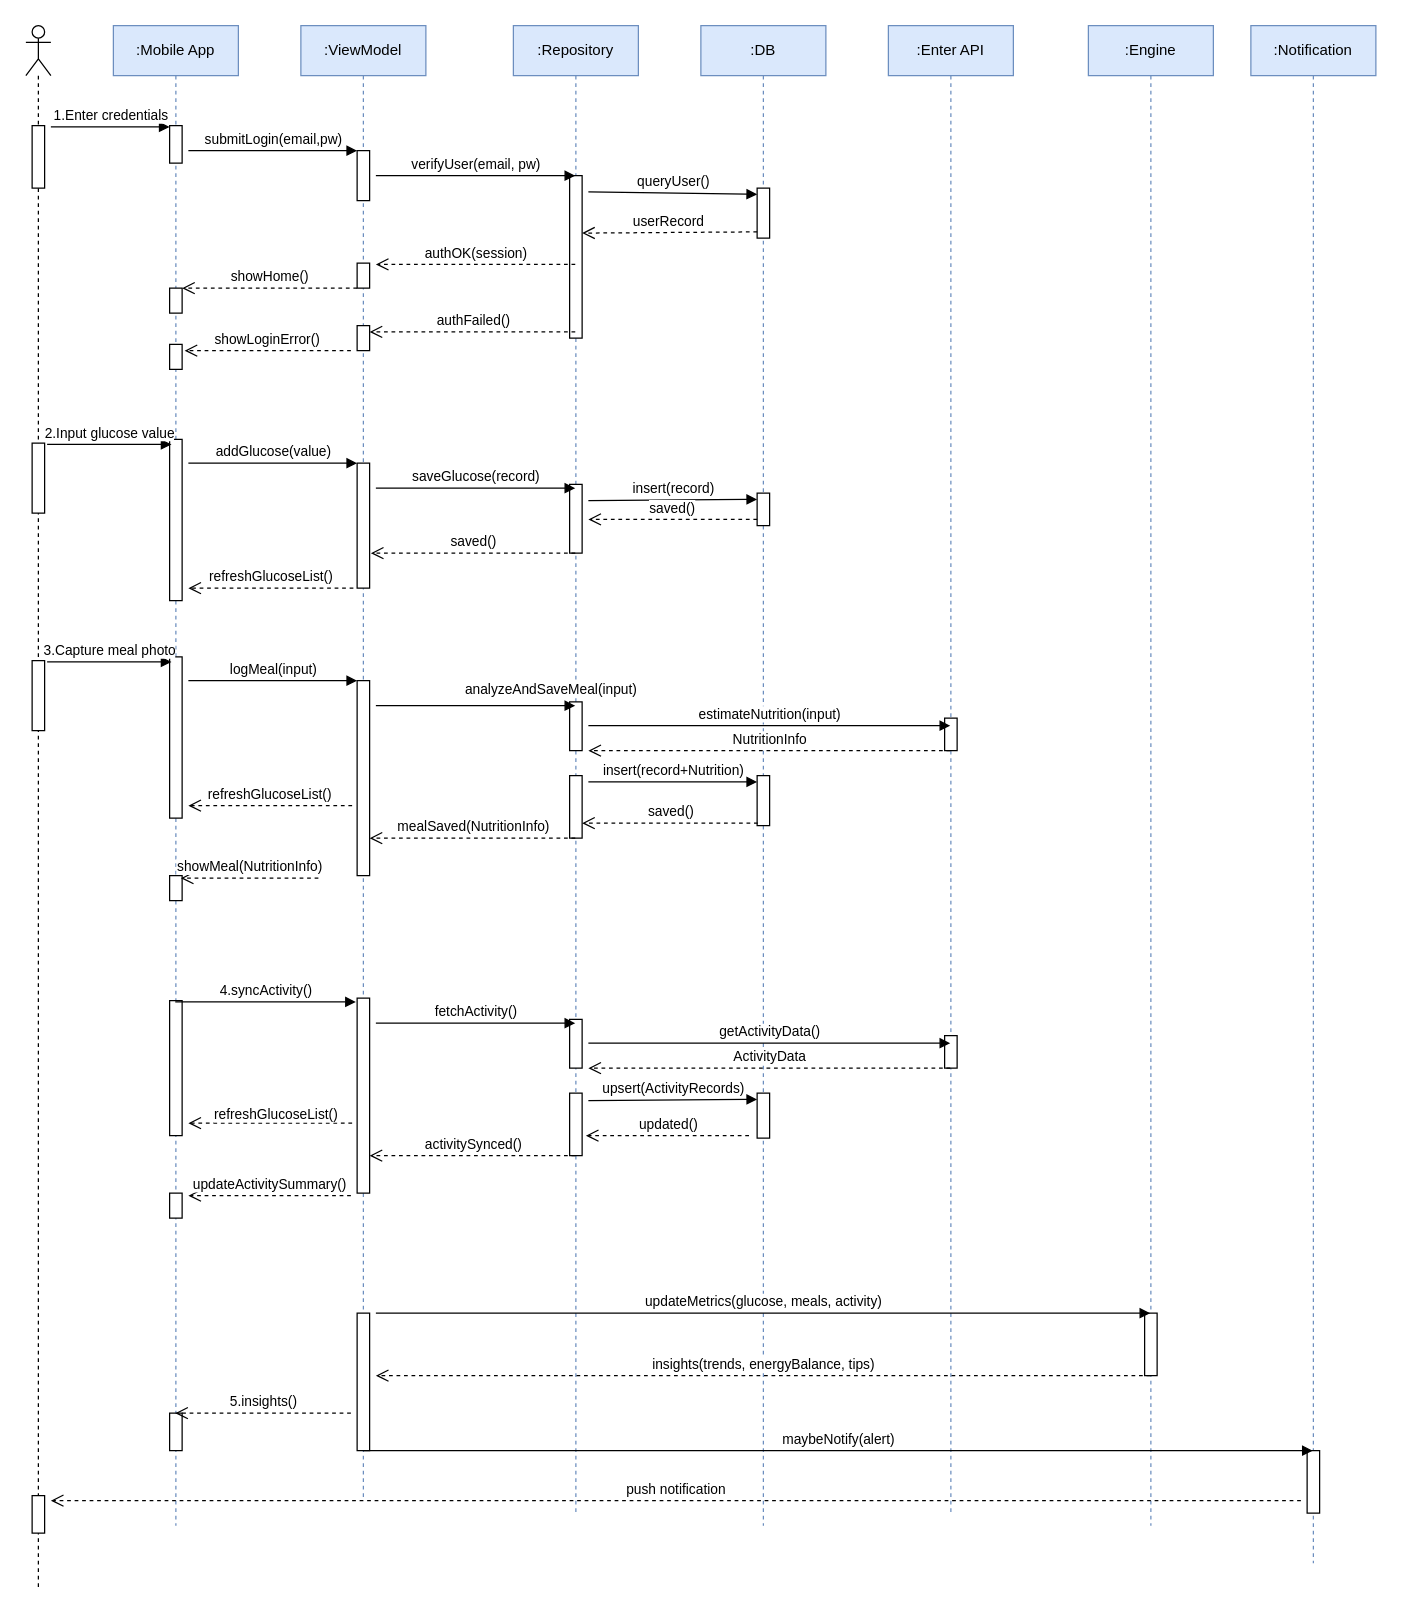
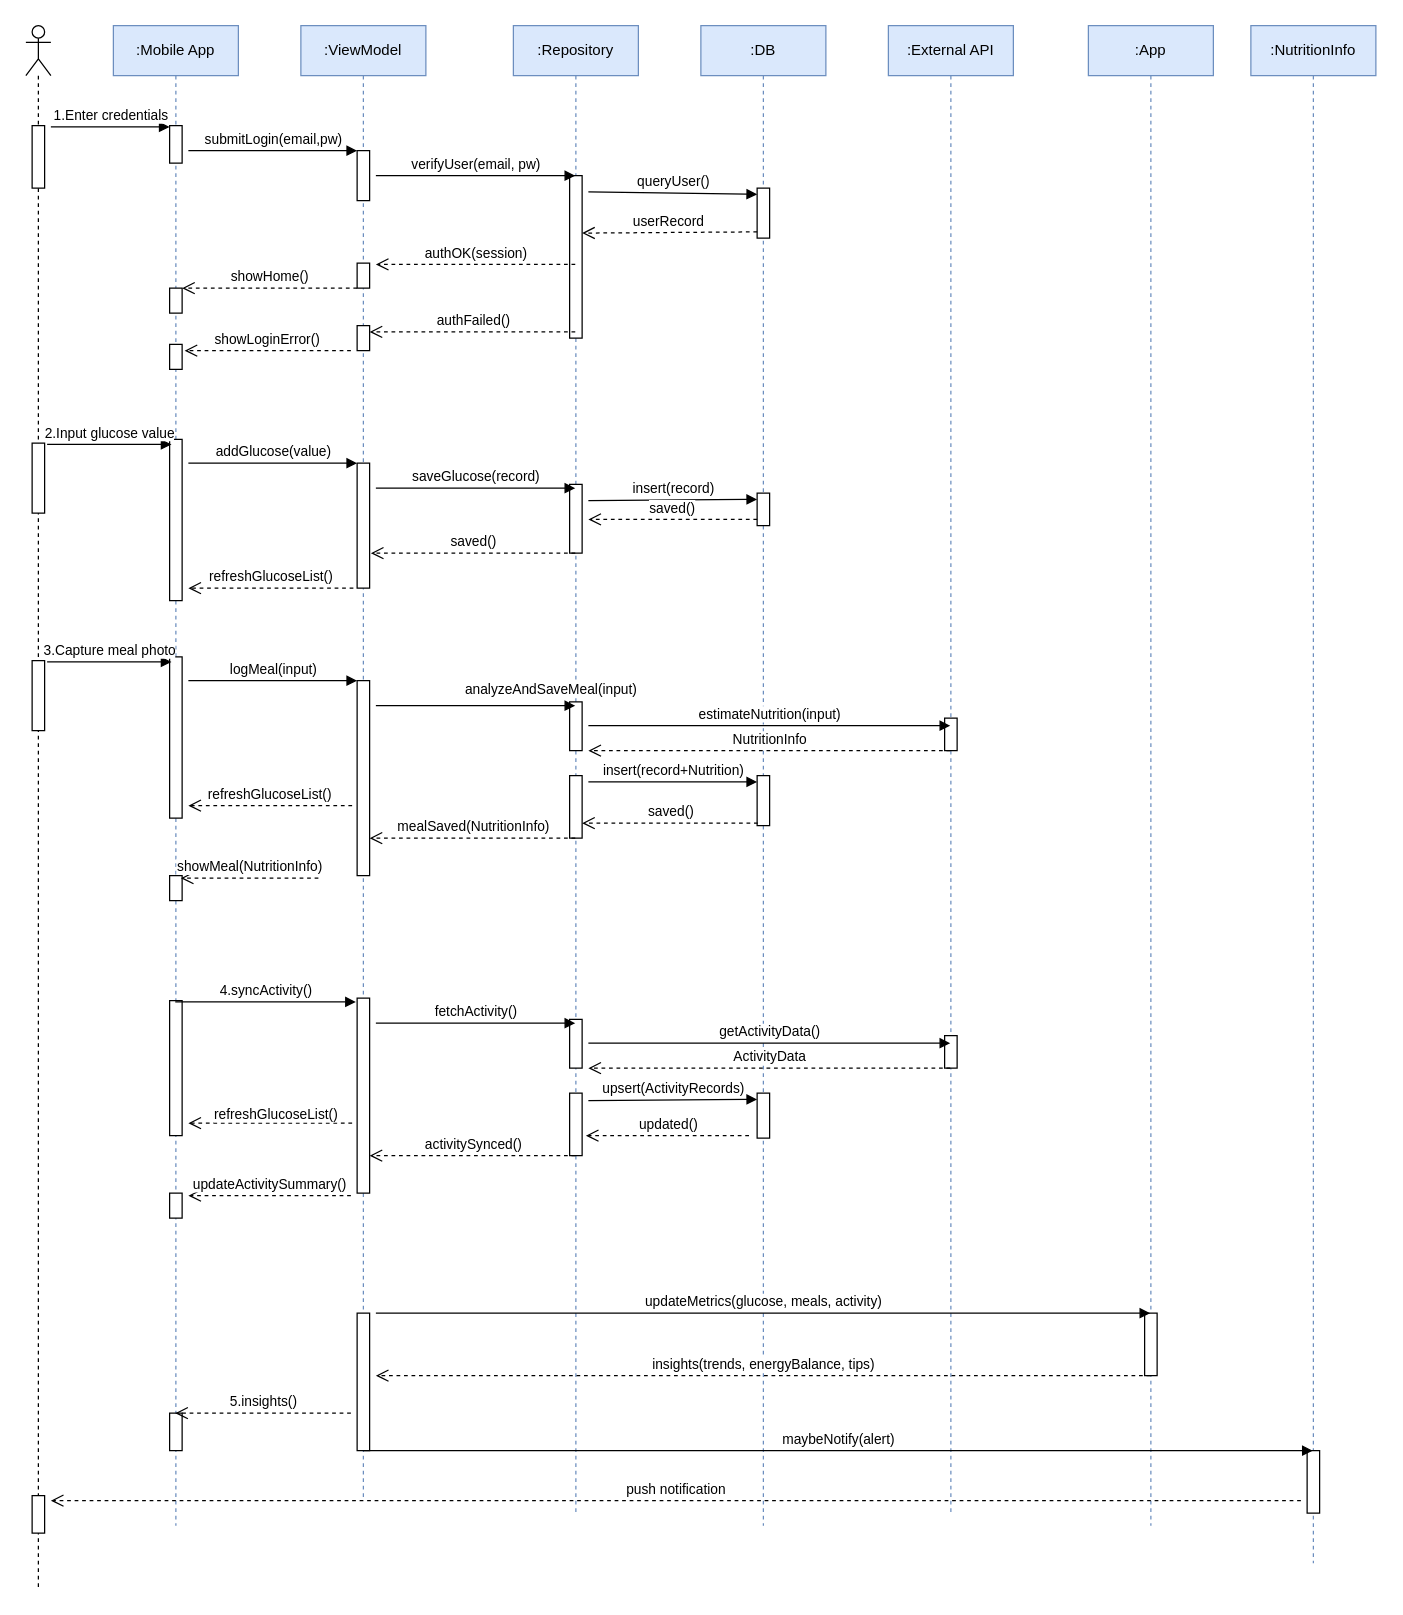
(951, 51) -> (951, 51)
(1151, 51) -> (1151, 51)
(1313, 51) -> (1313, 51)
